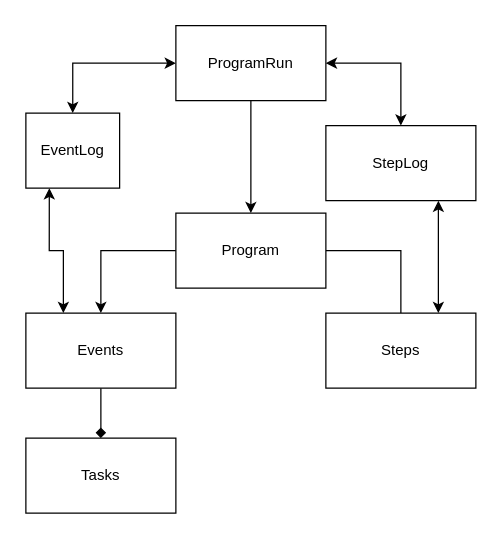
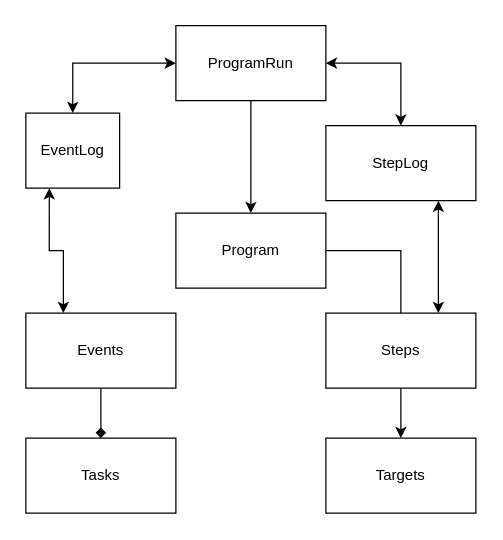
(112, 251) -> none
none -> (401, 409)
none -> (401, 476)
